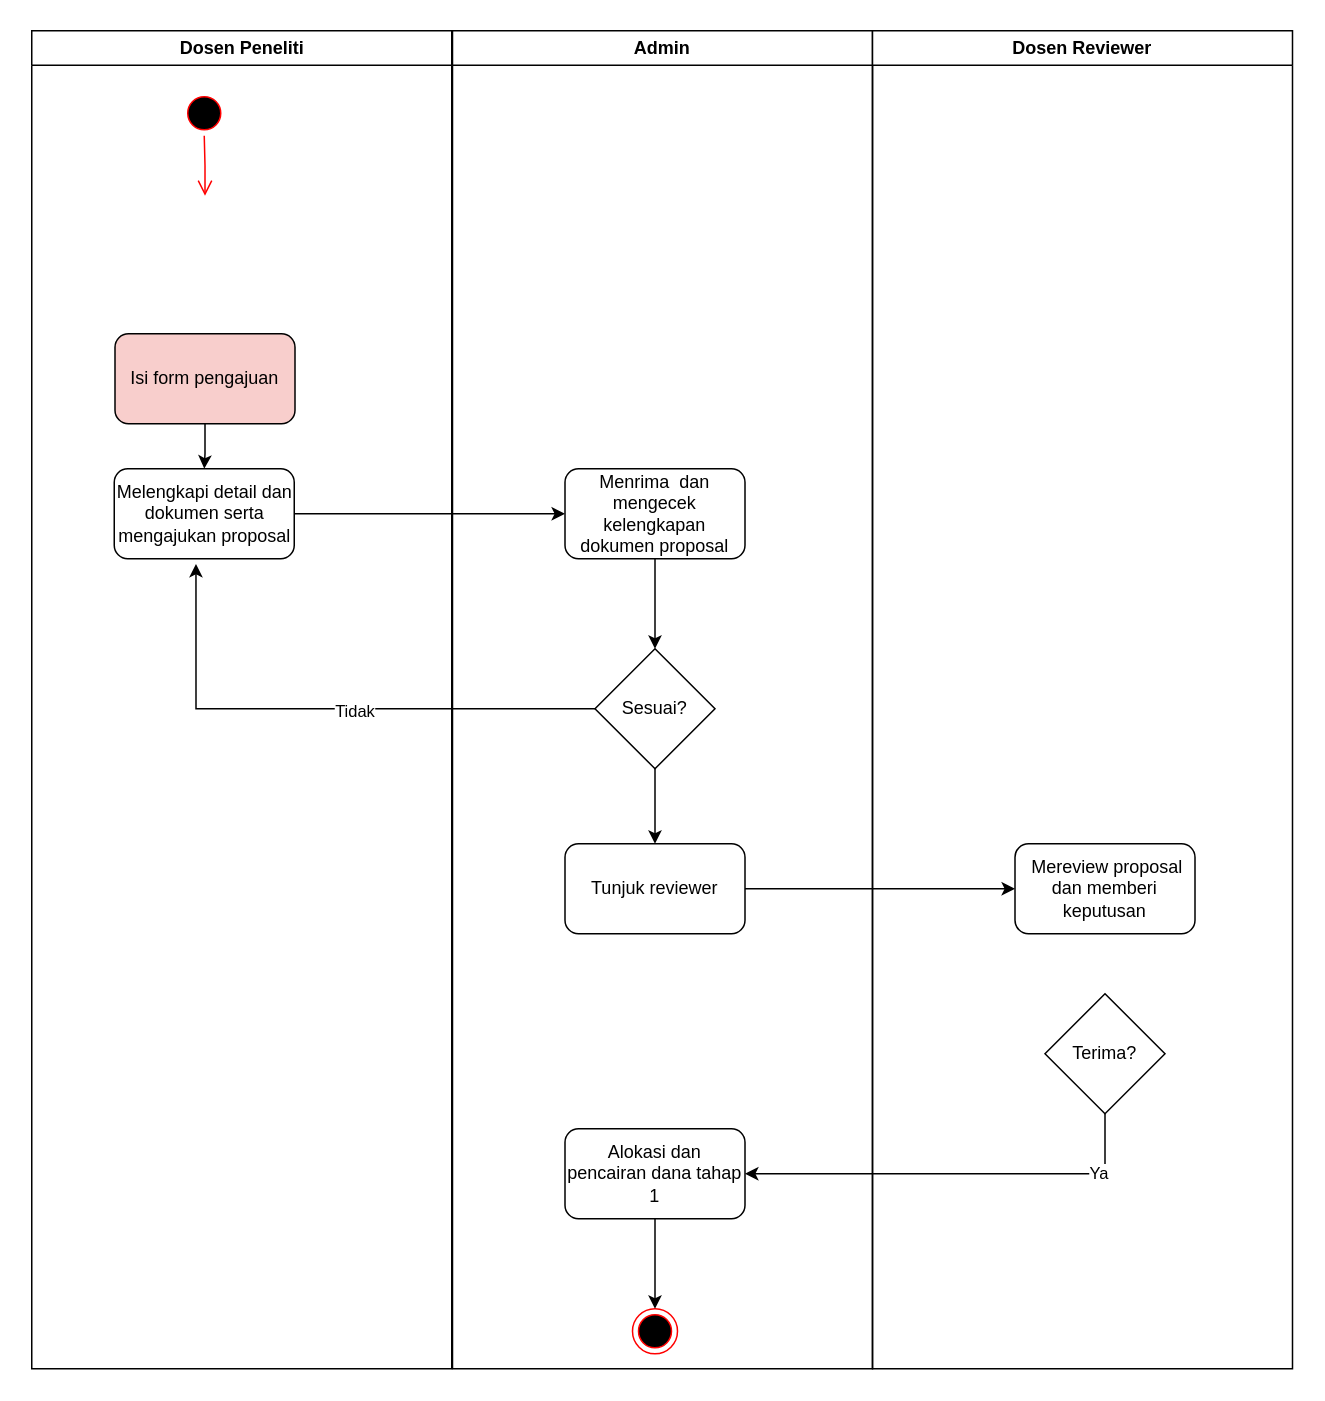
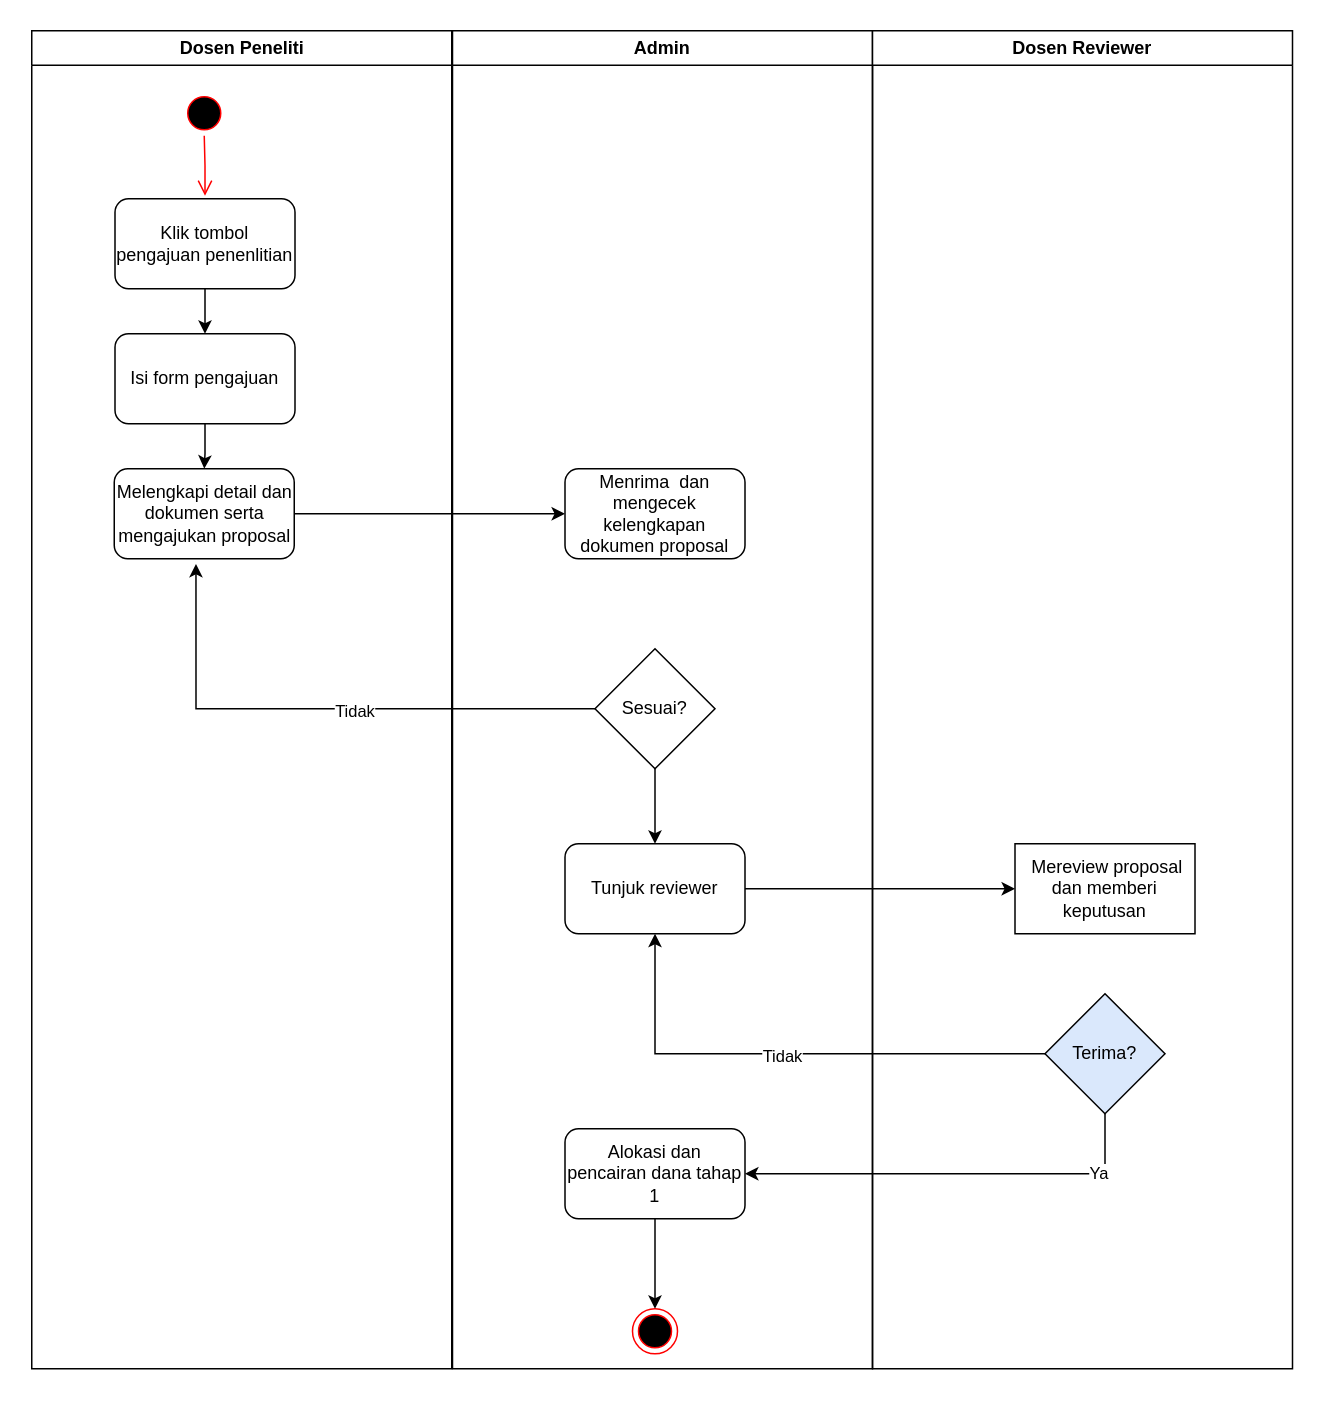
none -> (205, 244)
none -> (205, 317)
(205, 379) -> (205, 379)
(655, 599) -> none
(1105, 889) -> (1105, 889)
none -> (795, 1054)
(1105, 1054) -> (1105, 1054)
